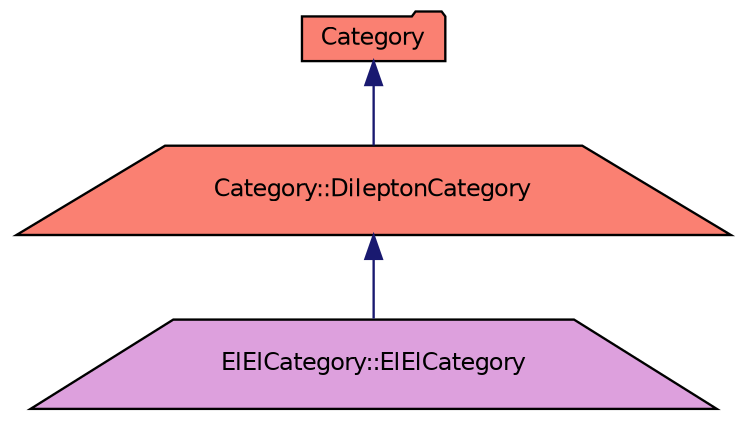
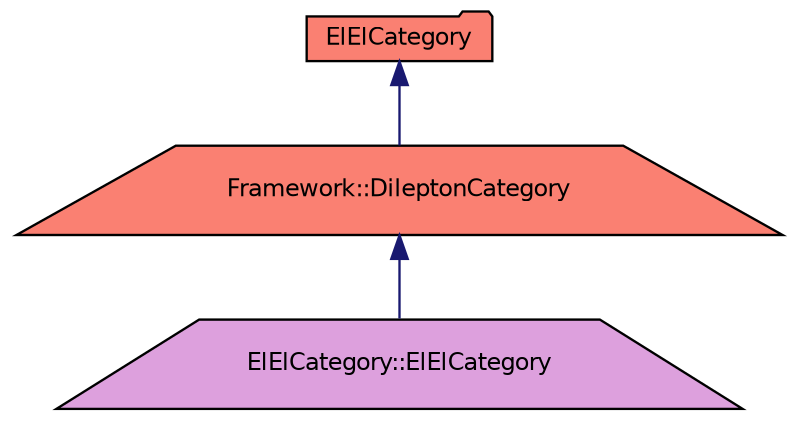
(374, 39) -> (399, 39)
(374, 190) -> (399, 190)
